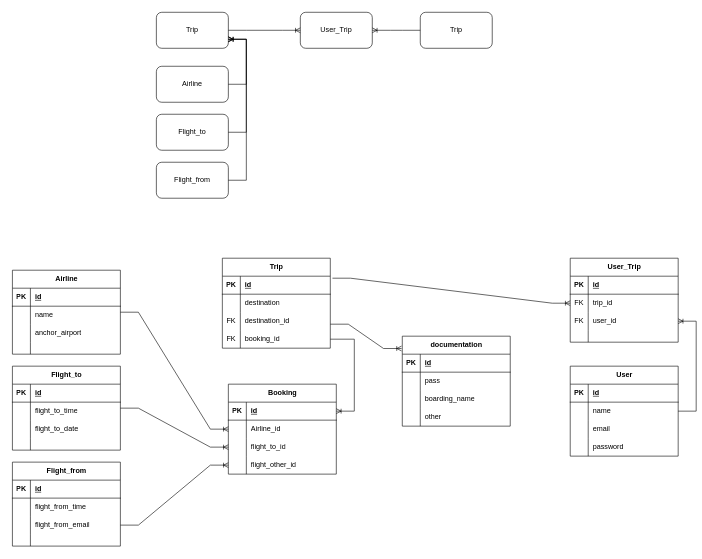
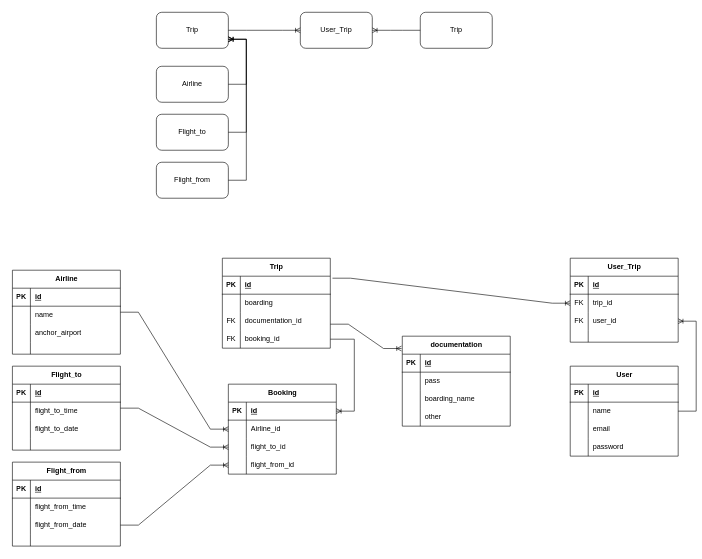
(265, 303) -> (260, 303)
(271, 321) -> (275, 321)
(279, 465) -> (277, 465)
(66, 525) -> (65, 525)
